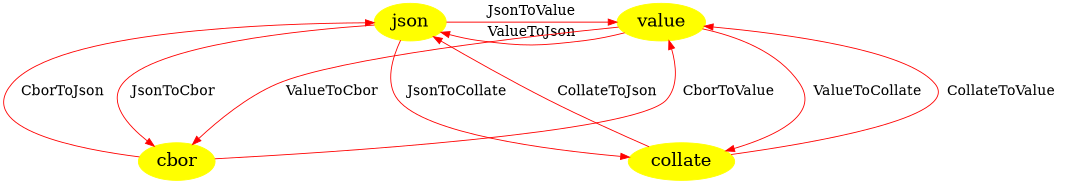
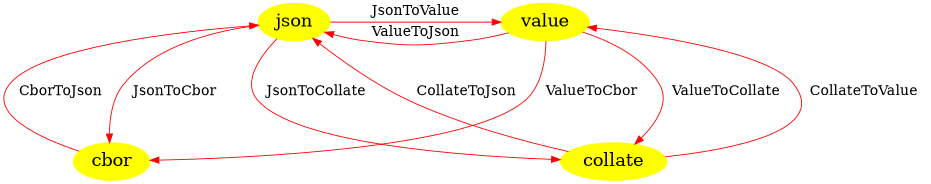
(470, 140) -> none
